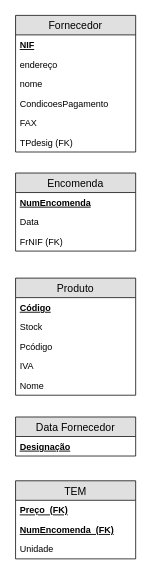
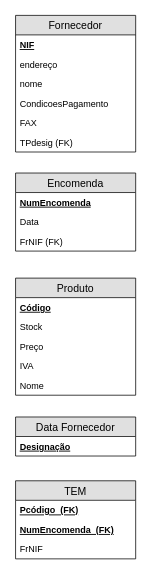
(36, 347) -> (32, 347)
(46, 510) -> (50, 510)
(36, 549) -> (32, 549)
